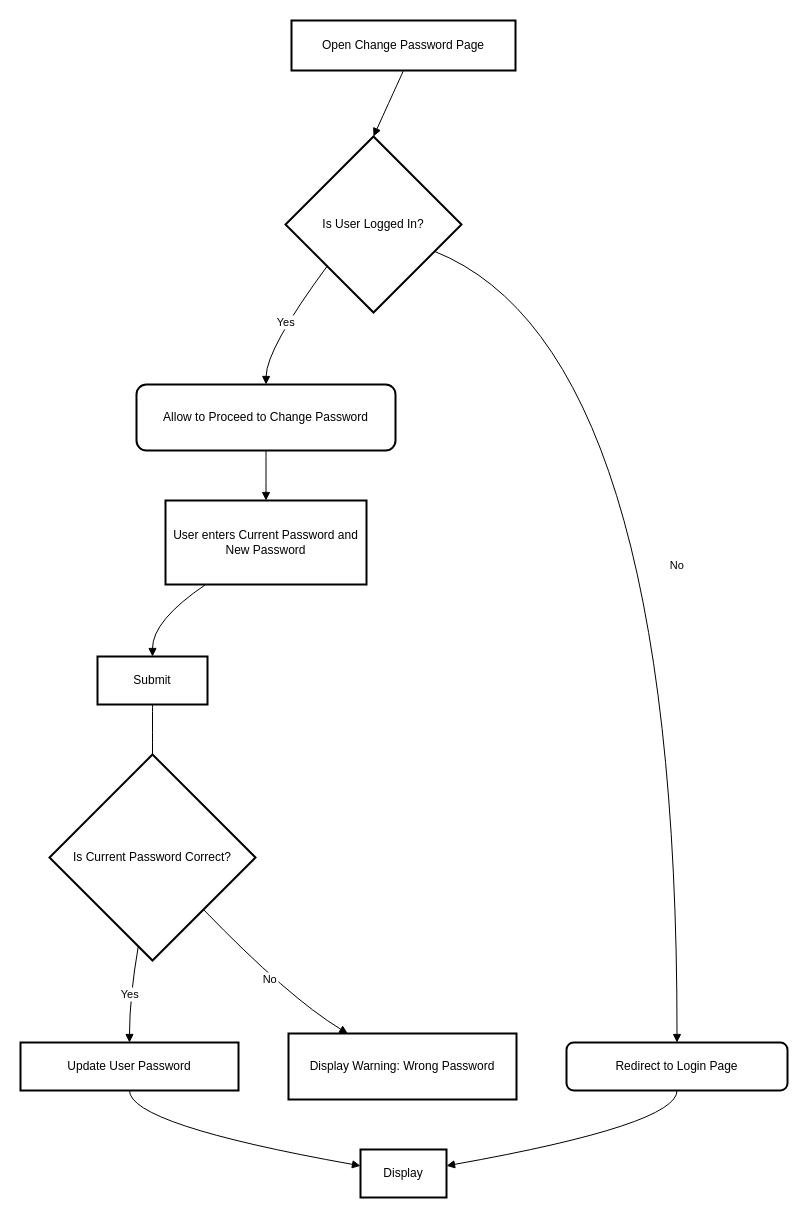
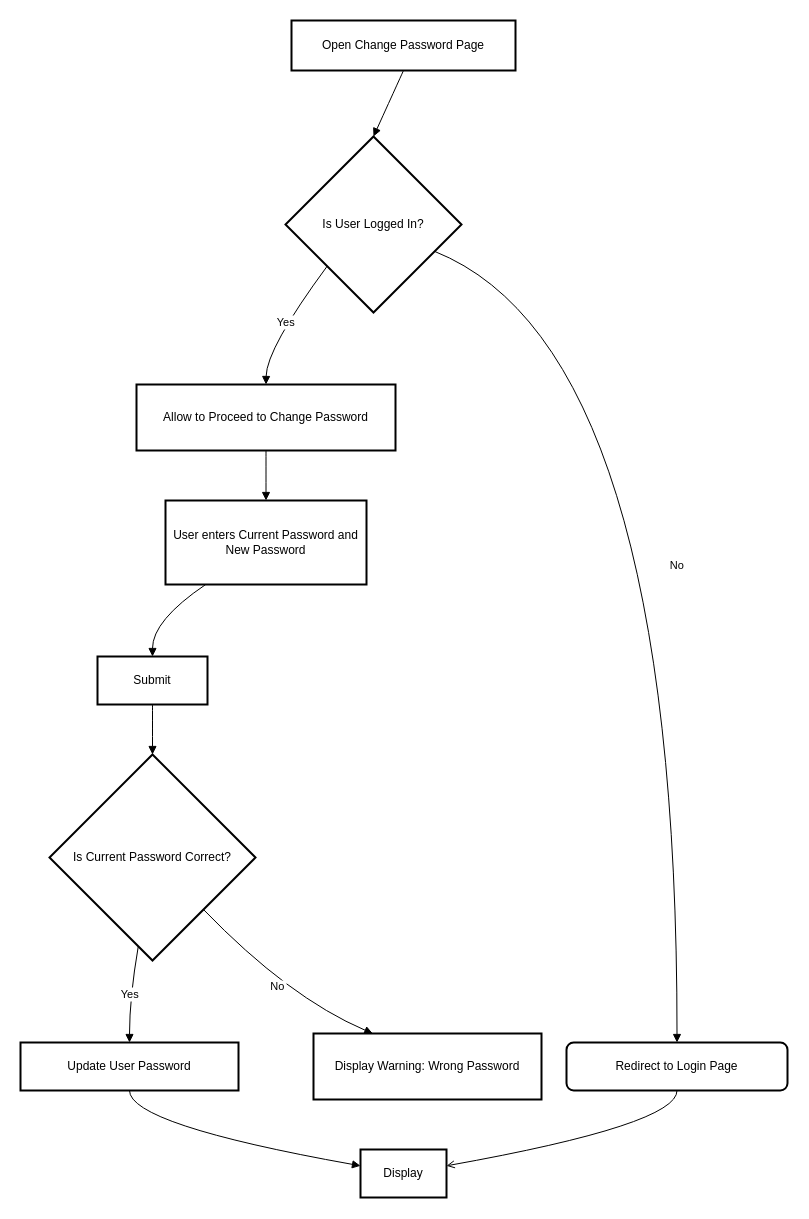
(266, 418) -> (266, 418)
(153, 748) -> (153, 745)
(403, 1067) -> (428, 1067)
(455, 1164) -> (453, 1165)
